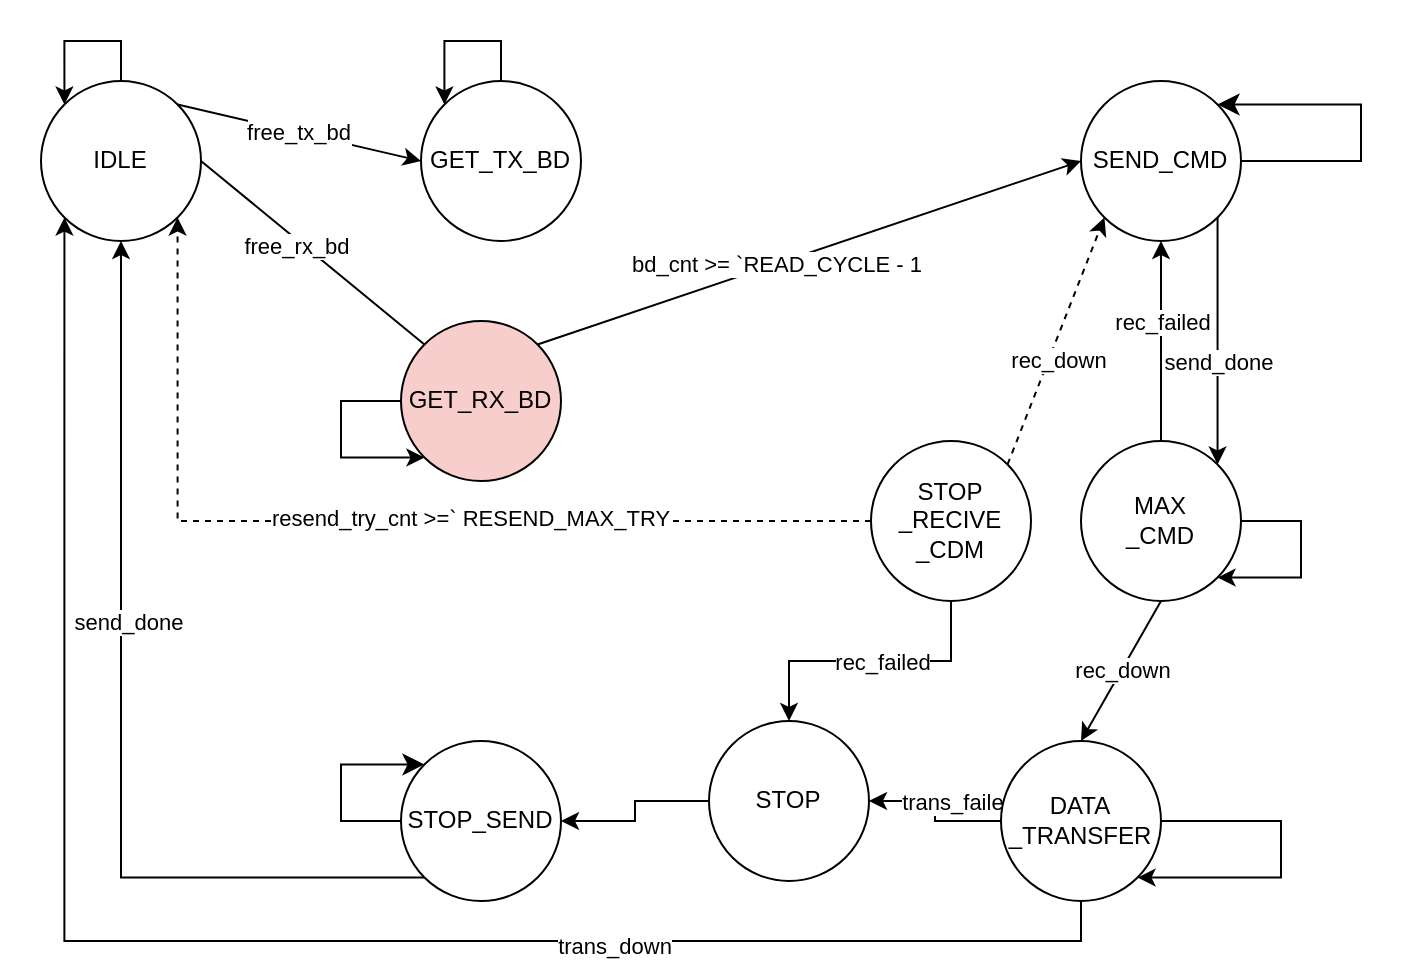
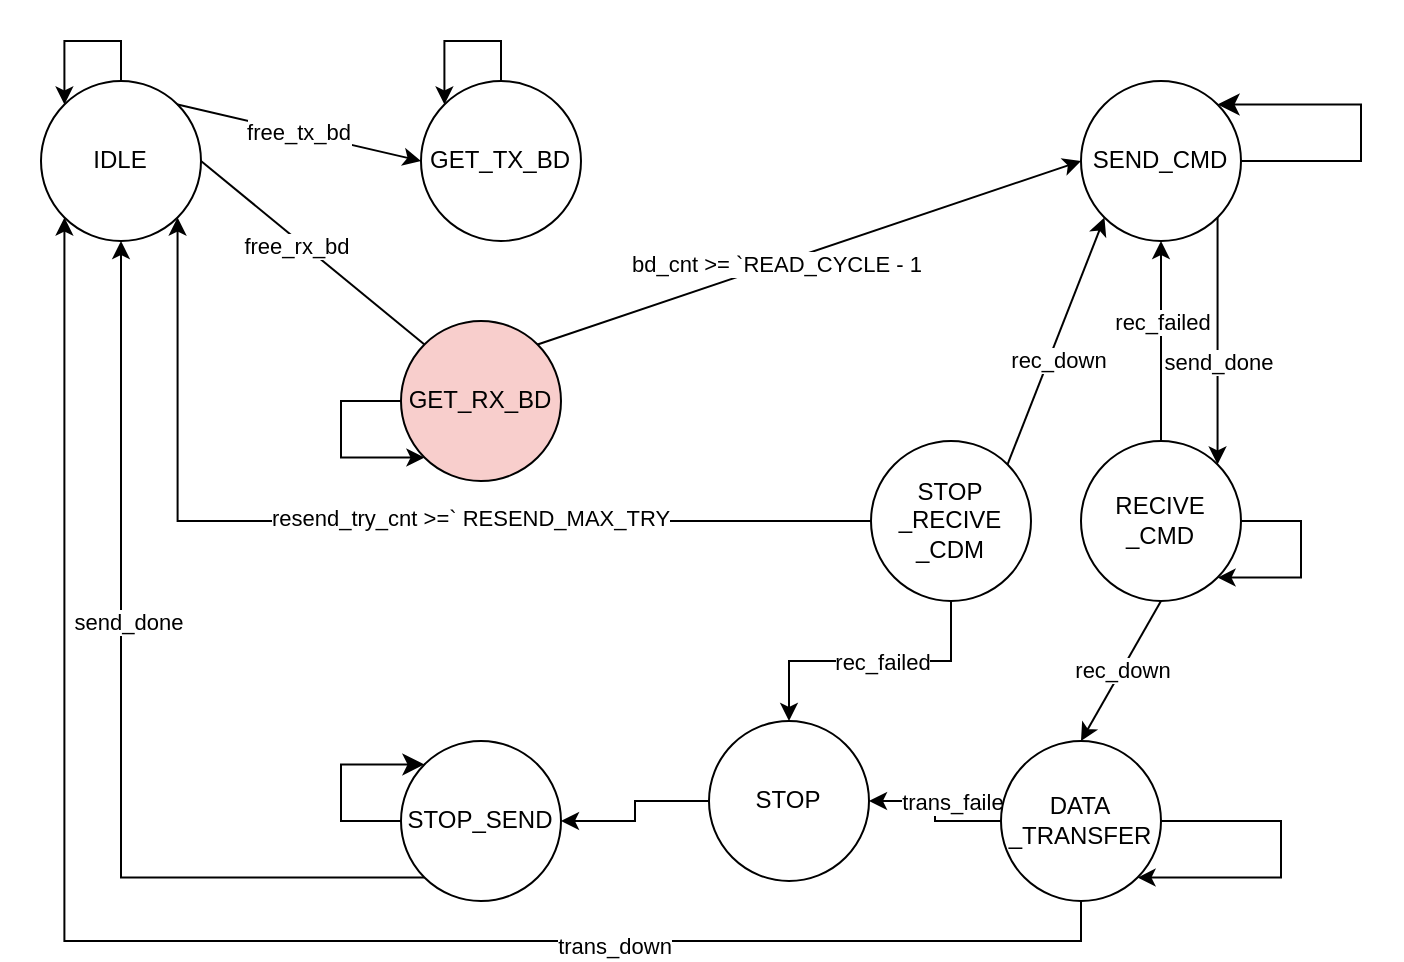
(1076, 289) -> (1076, 289)
(178, 424) -> (178, 424)
(1161, 521) -> (1161, 521)
